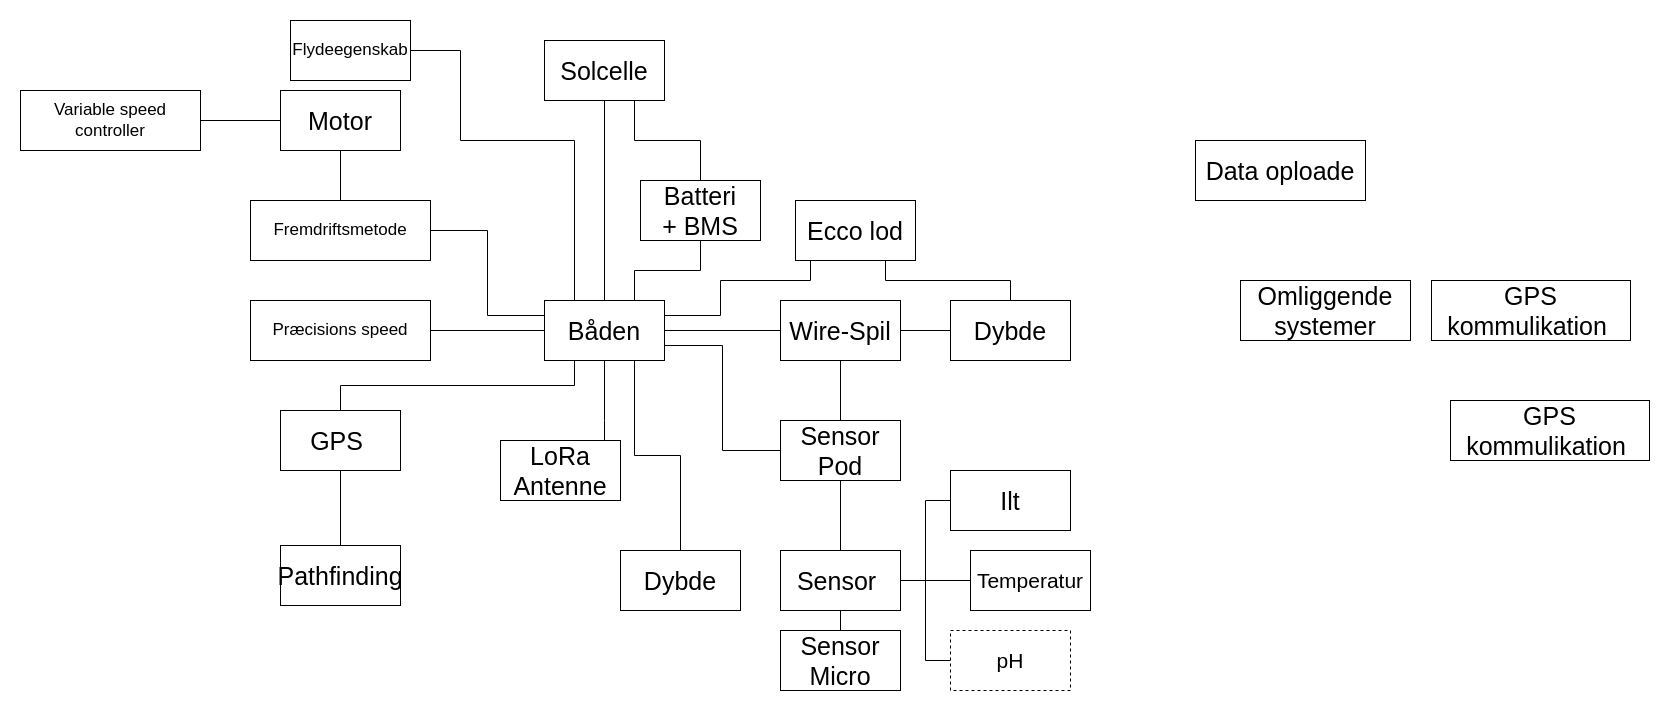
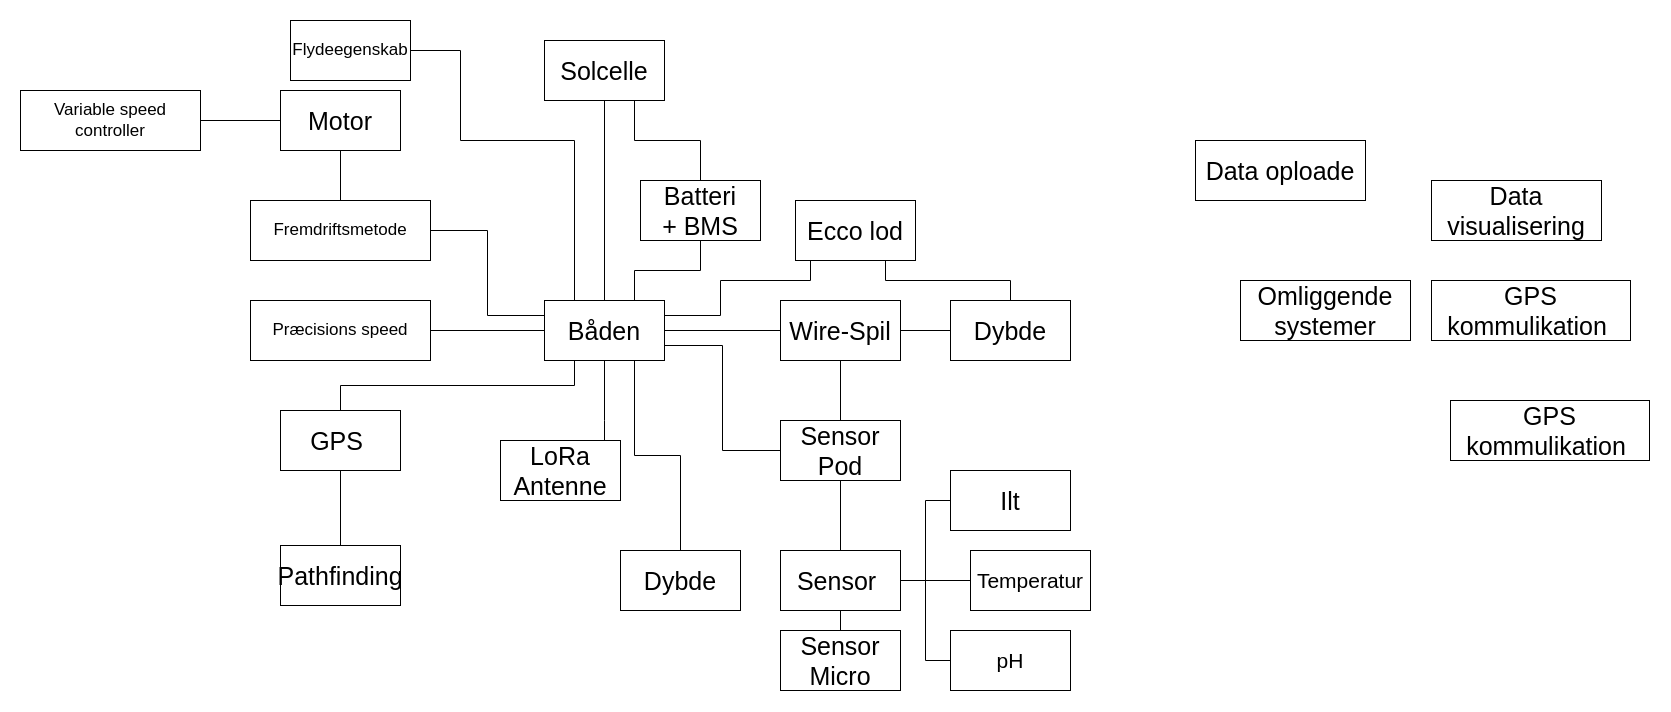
none -> (1517, 211)
(1011, 661) -> (1011, 661)
